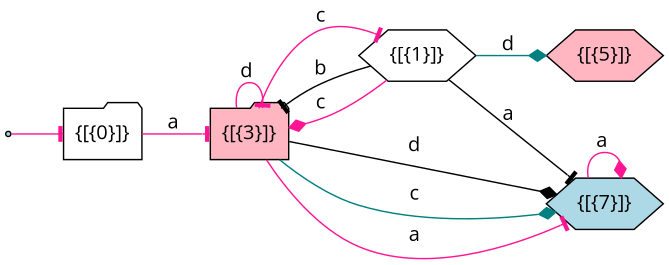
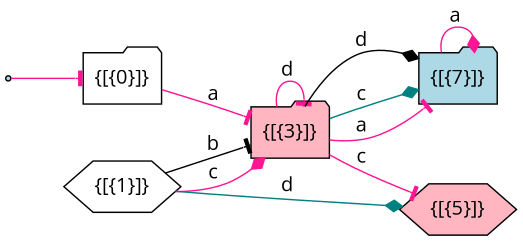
(301, 43) -> (369, 175)
(508, 127) -> none
(605, 204) -> (458, 78)
